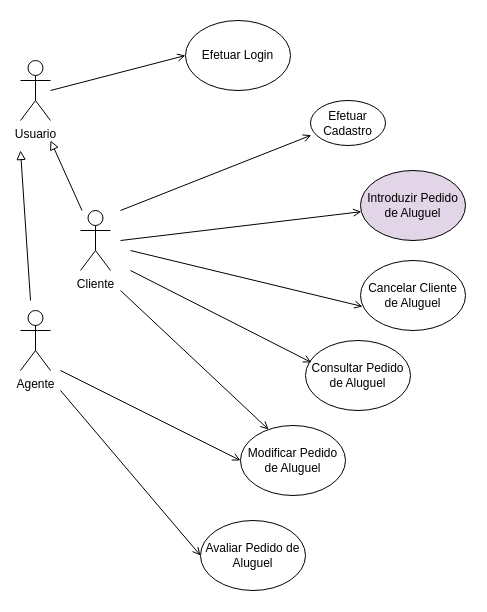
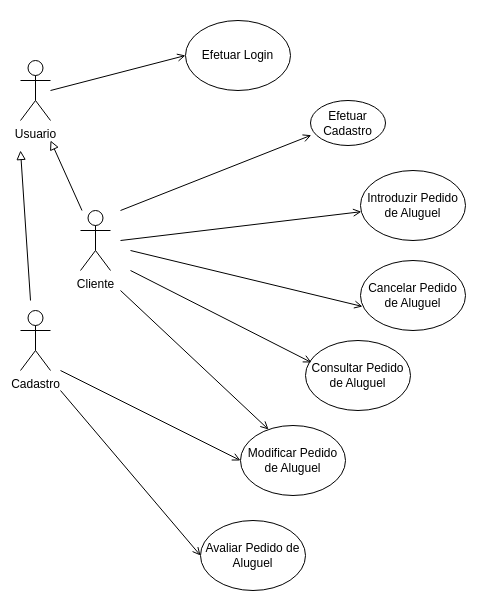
(413, 206) -> (413, 206)
(413, 296) -> (413, 296)
(36, 385) -> (36, 385)
